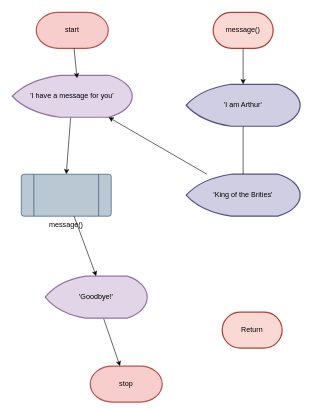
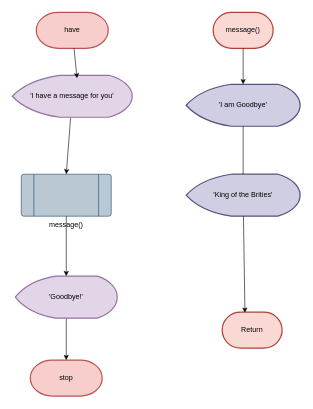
(72, 30) -> (72, 30)
(243, 105) -> (243, 105)
(160, 147) -> (245, 284)
(96, 297) -> (66, 297)
(126, 384) -> (66, 378)
